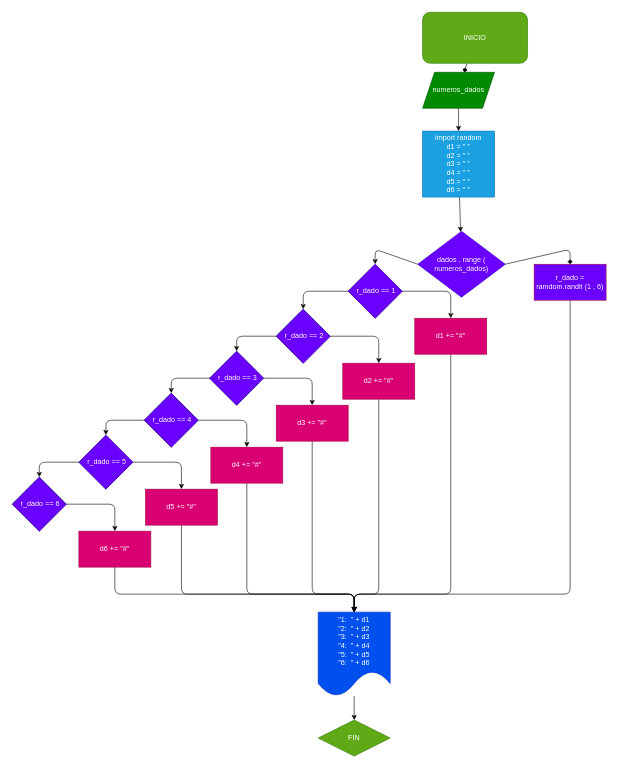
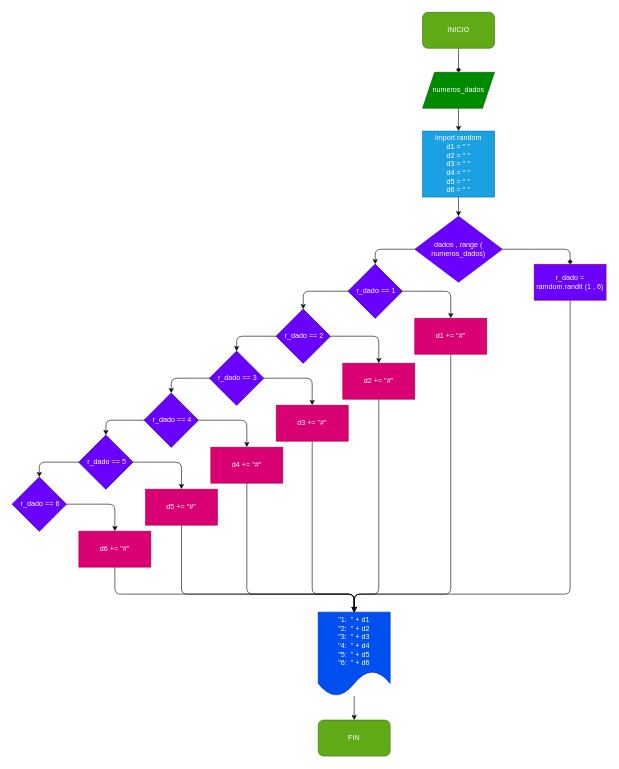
(475, 38) -> (459, 30)
(462, 264) -> (459, 249)
(354, 738) -> (354, 738)
